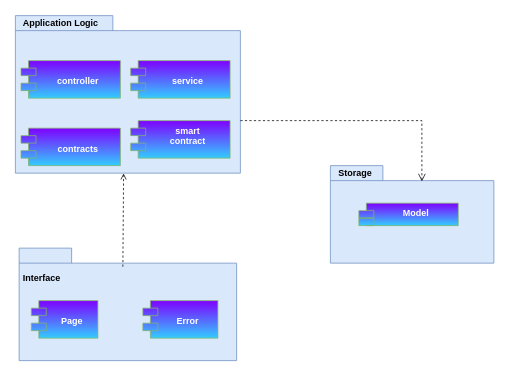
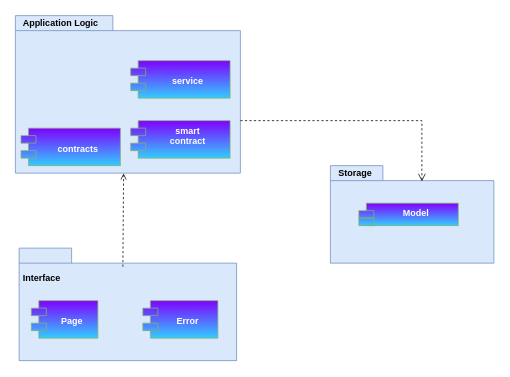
(71, 79) -> none
